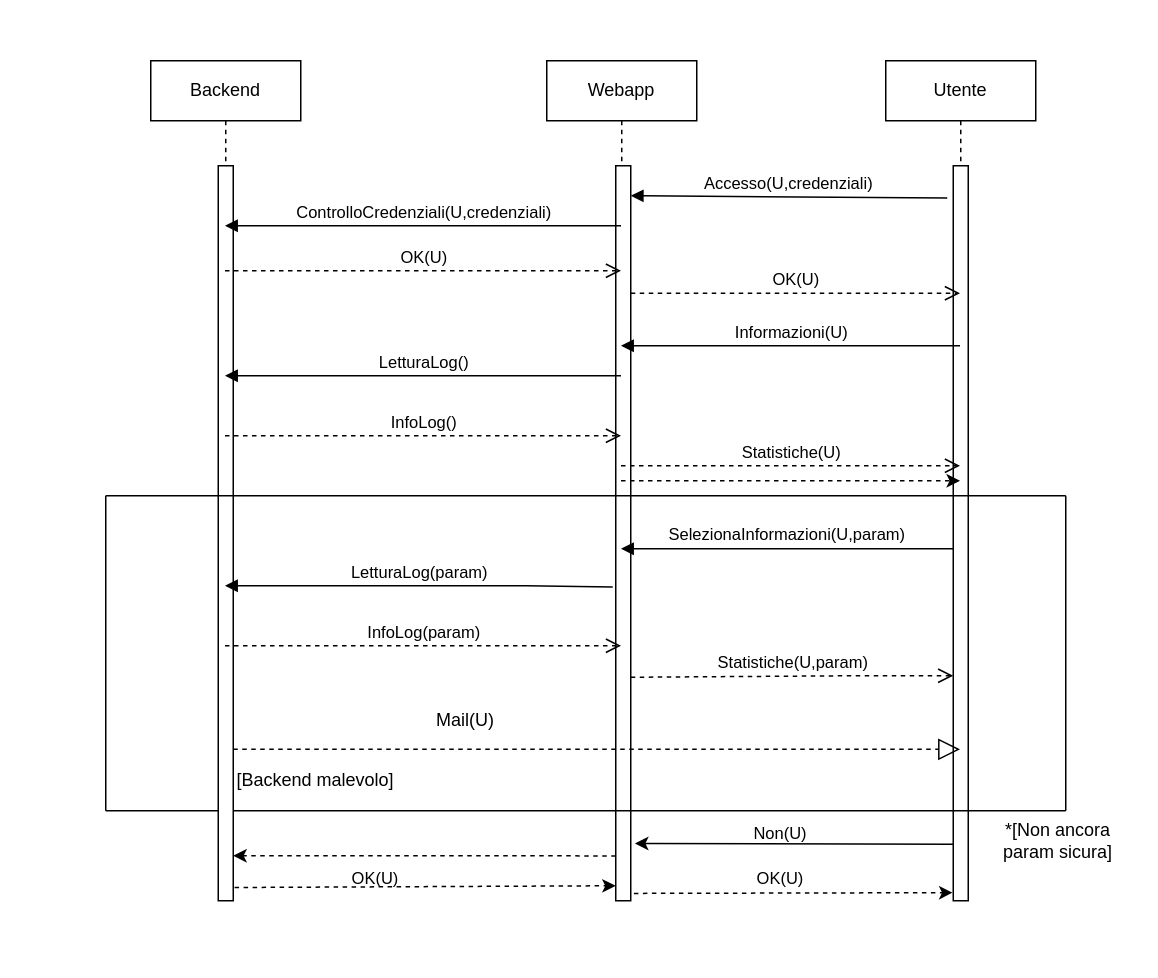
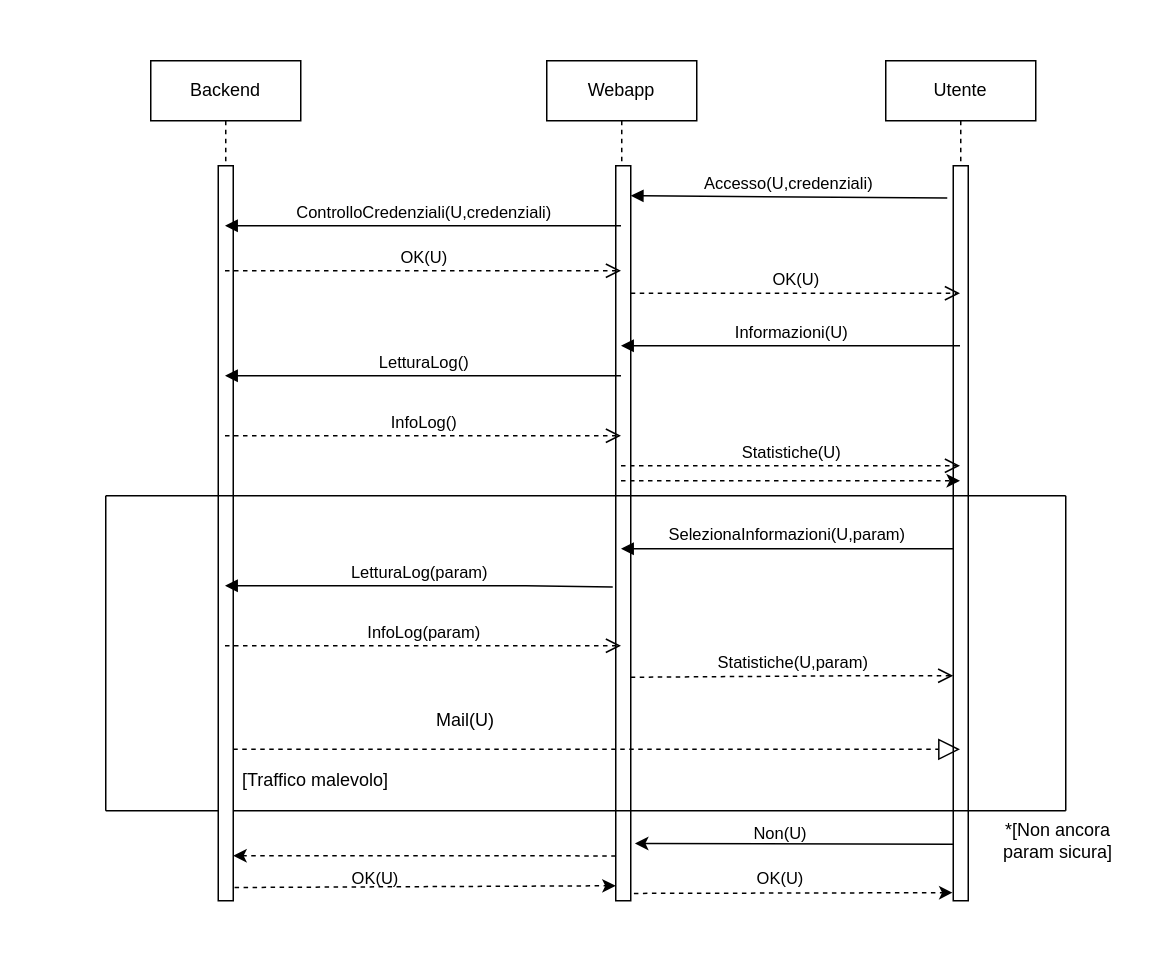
(316, 781) -> (316, 781)
